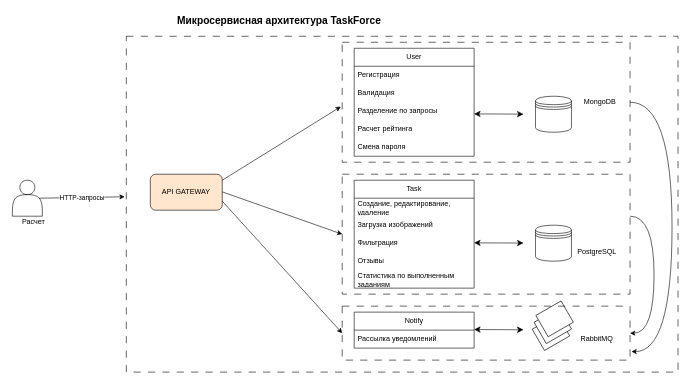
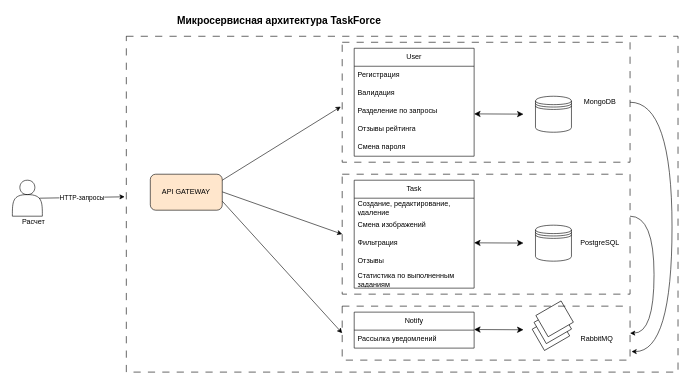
(387, 129) -> (387, 129)
(397, 225) -> (391, 225)
(597, 252) -> (600, 243)
